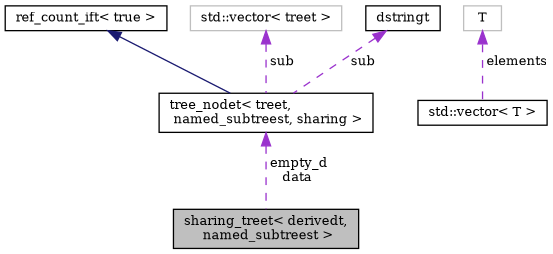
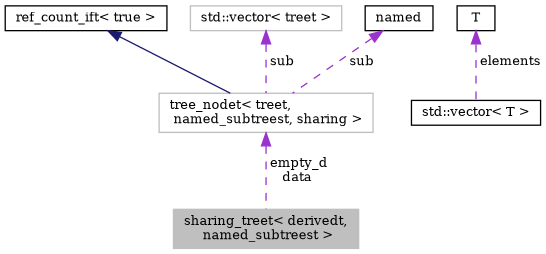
(403, 18) -> (399, 18)
(483, 18) -> (476, 18)
(266, 113) -> (266, 113)
(266, 229) -> (266, 229)
